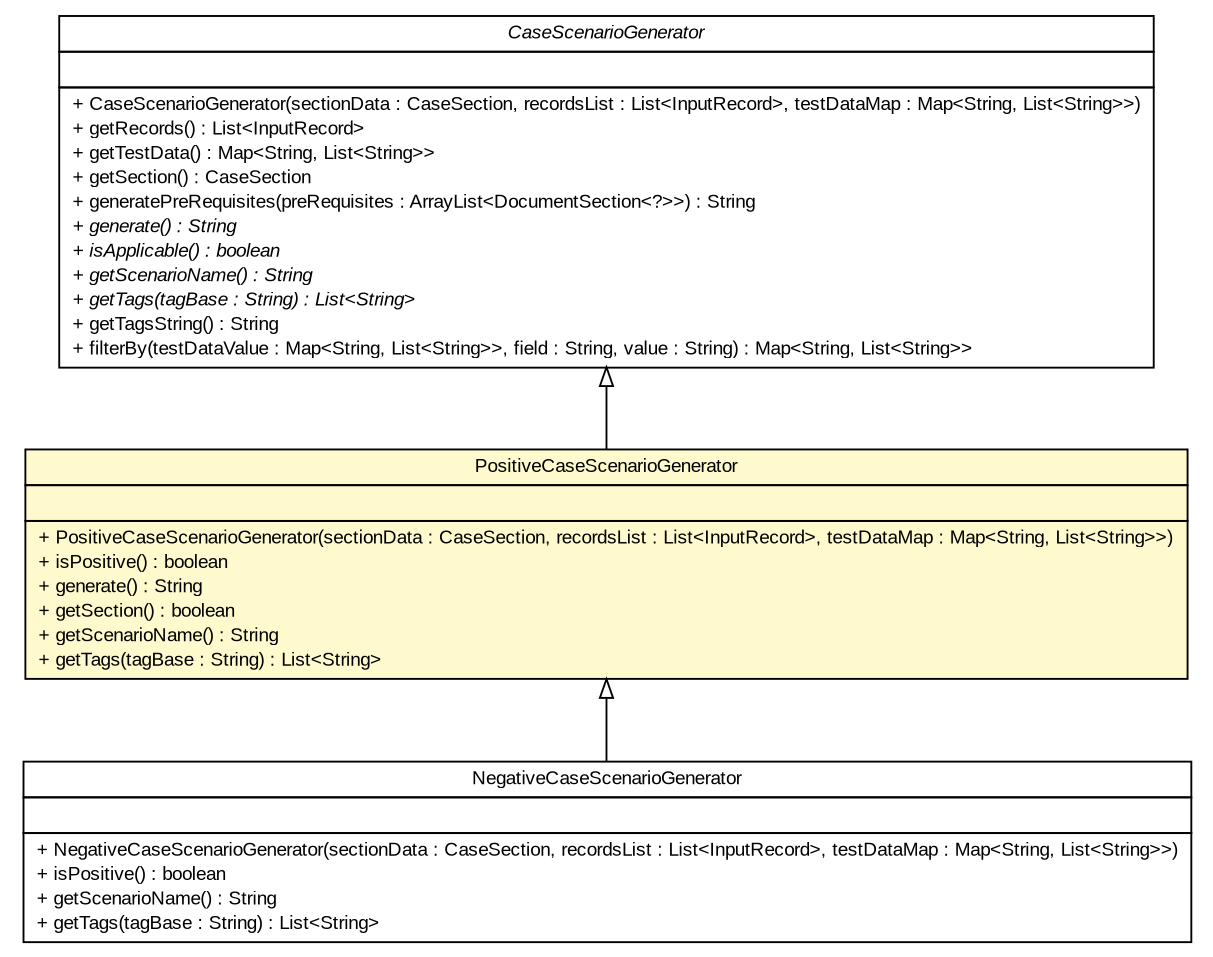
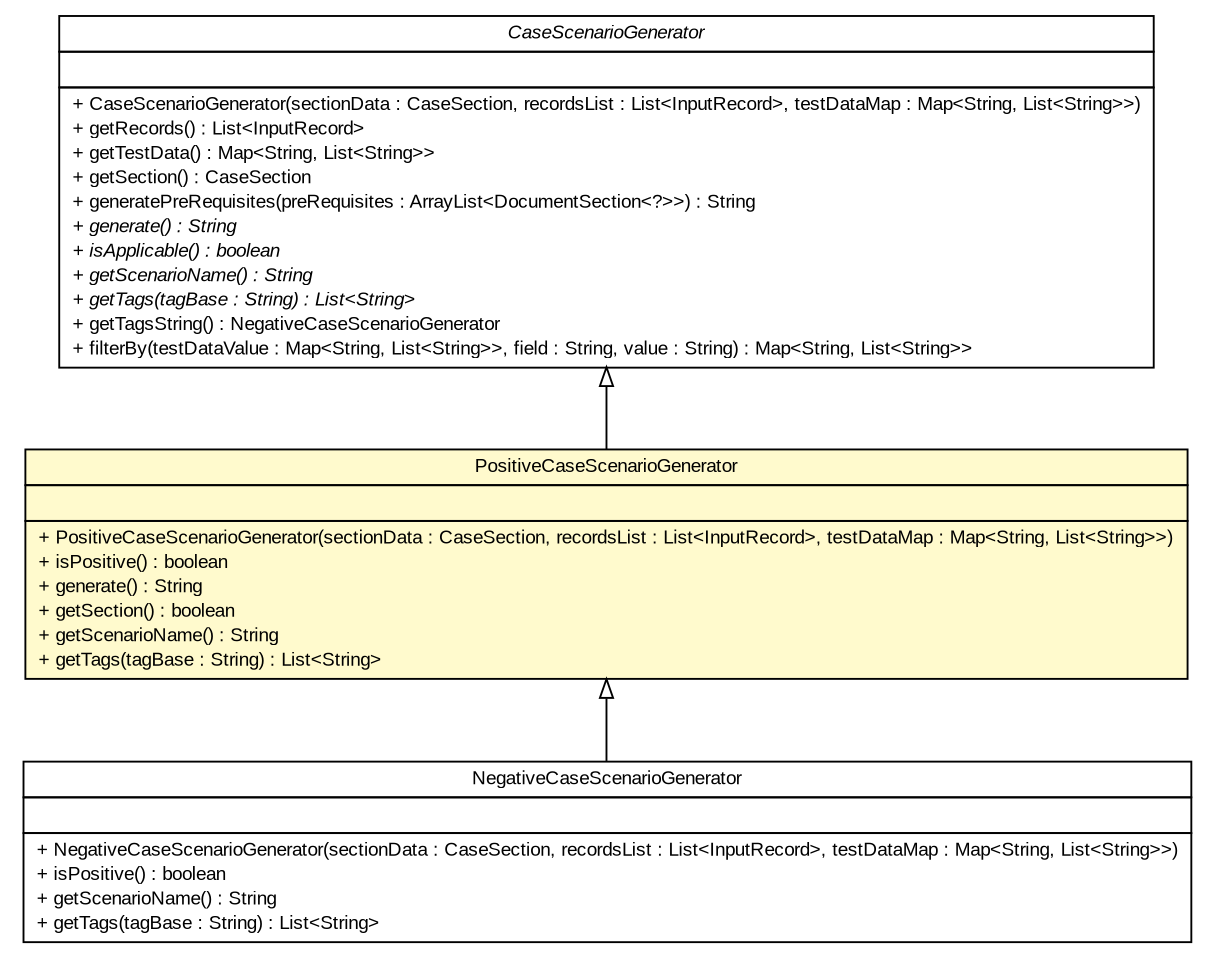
(176, 324) -> (287, 324)
